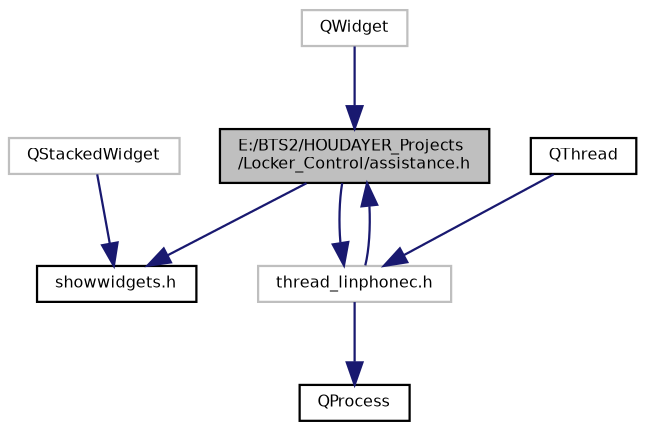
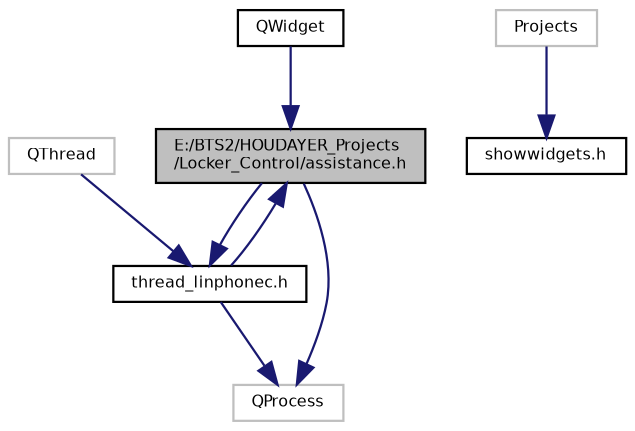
(355, 28) -> (291, 28)
(94, 156) -> (547, 28)
(584, 156) -> (62, 156)
(237, 219) -> (328, 274)
(355, 284) -> (210, 284)
(355, 403) -> (288, 403)
